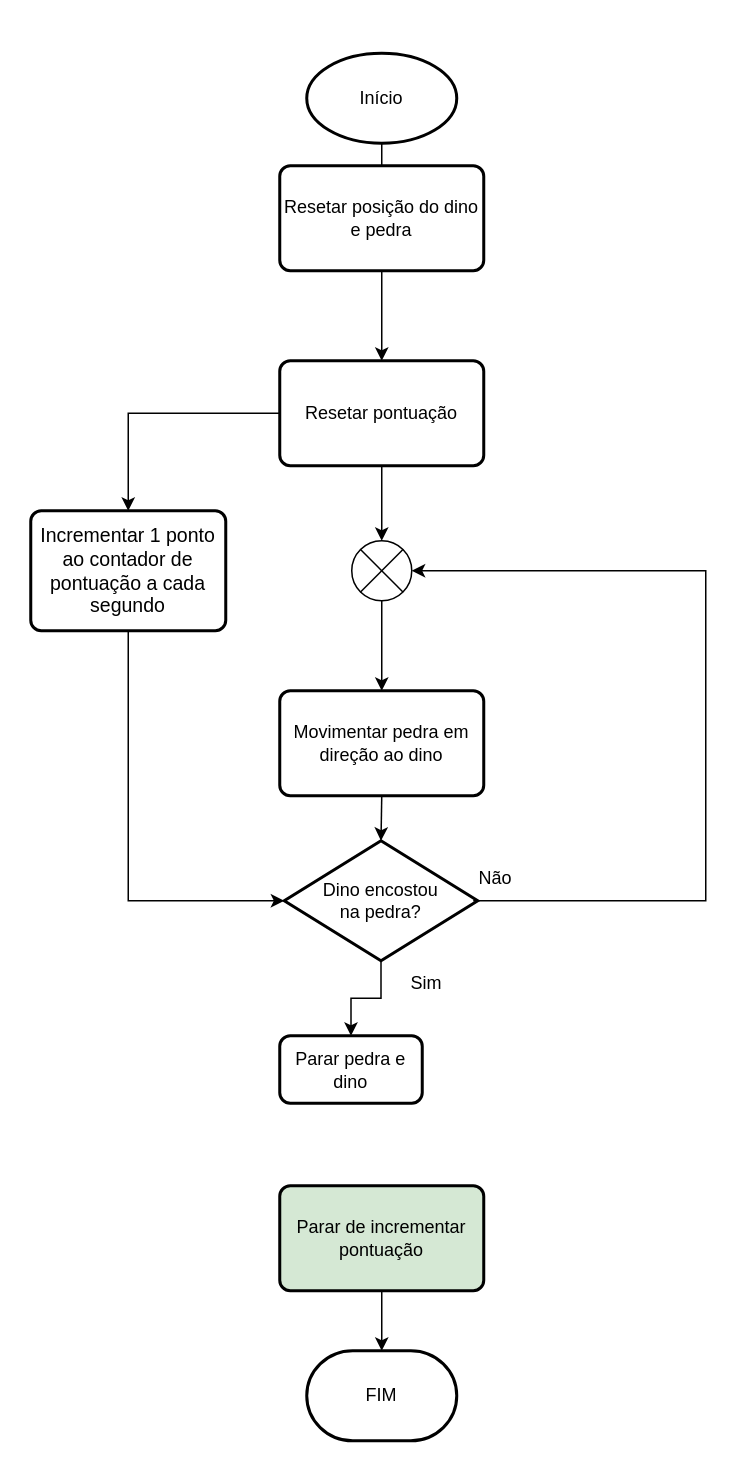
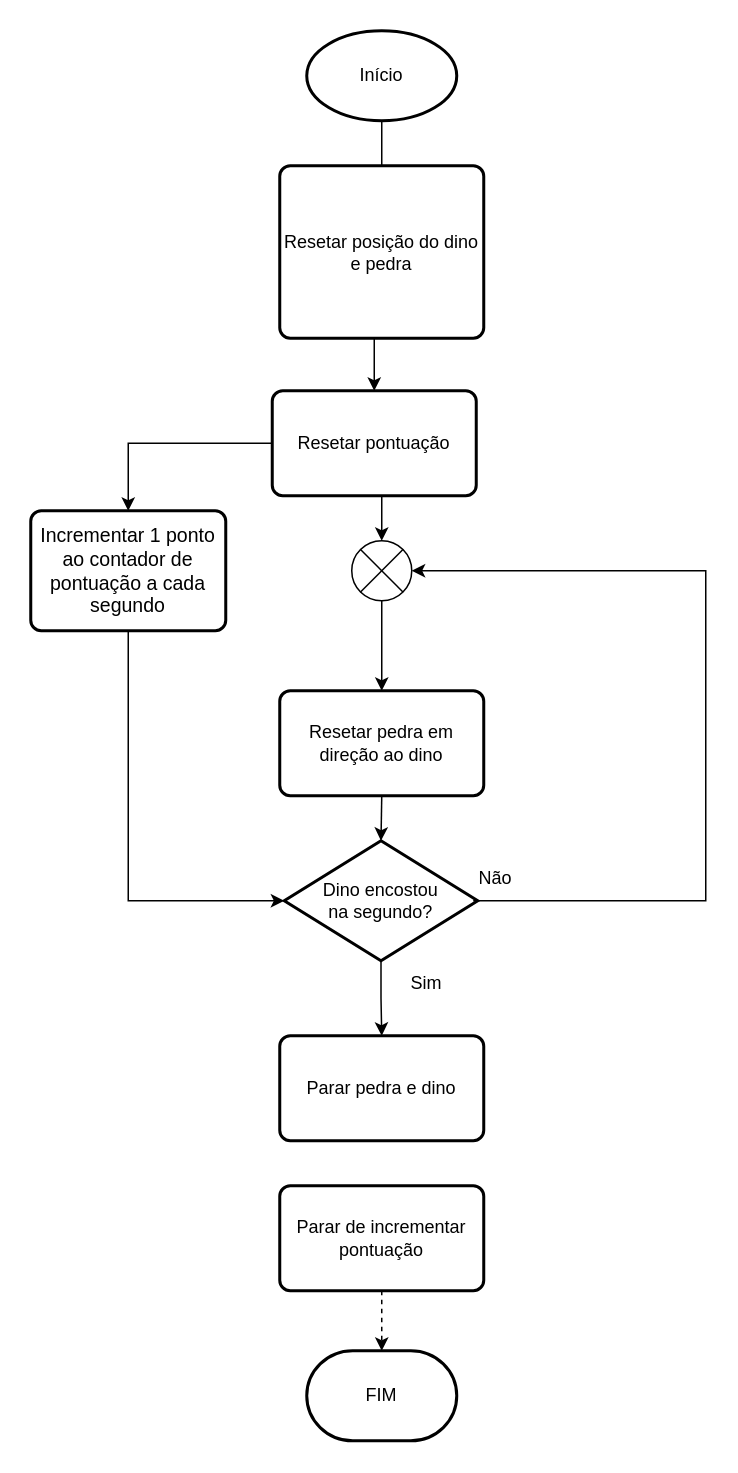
(382, 98) -> (382, 76)
(382, 218) -> (382, 252)
(382, 413) -> (374, 443)
(382, 743) -> (382, 743)
(381, 901) -> (381, 901)
(351, 1070) -> (382, 1088)
(382, 1238) -> (382, 1238)
(382, 1315) -> (382, 1315)
